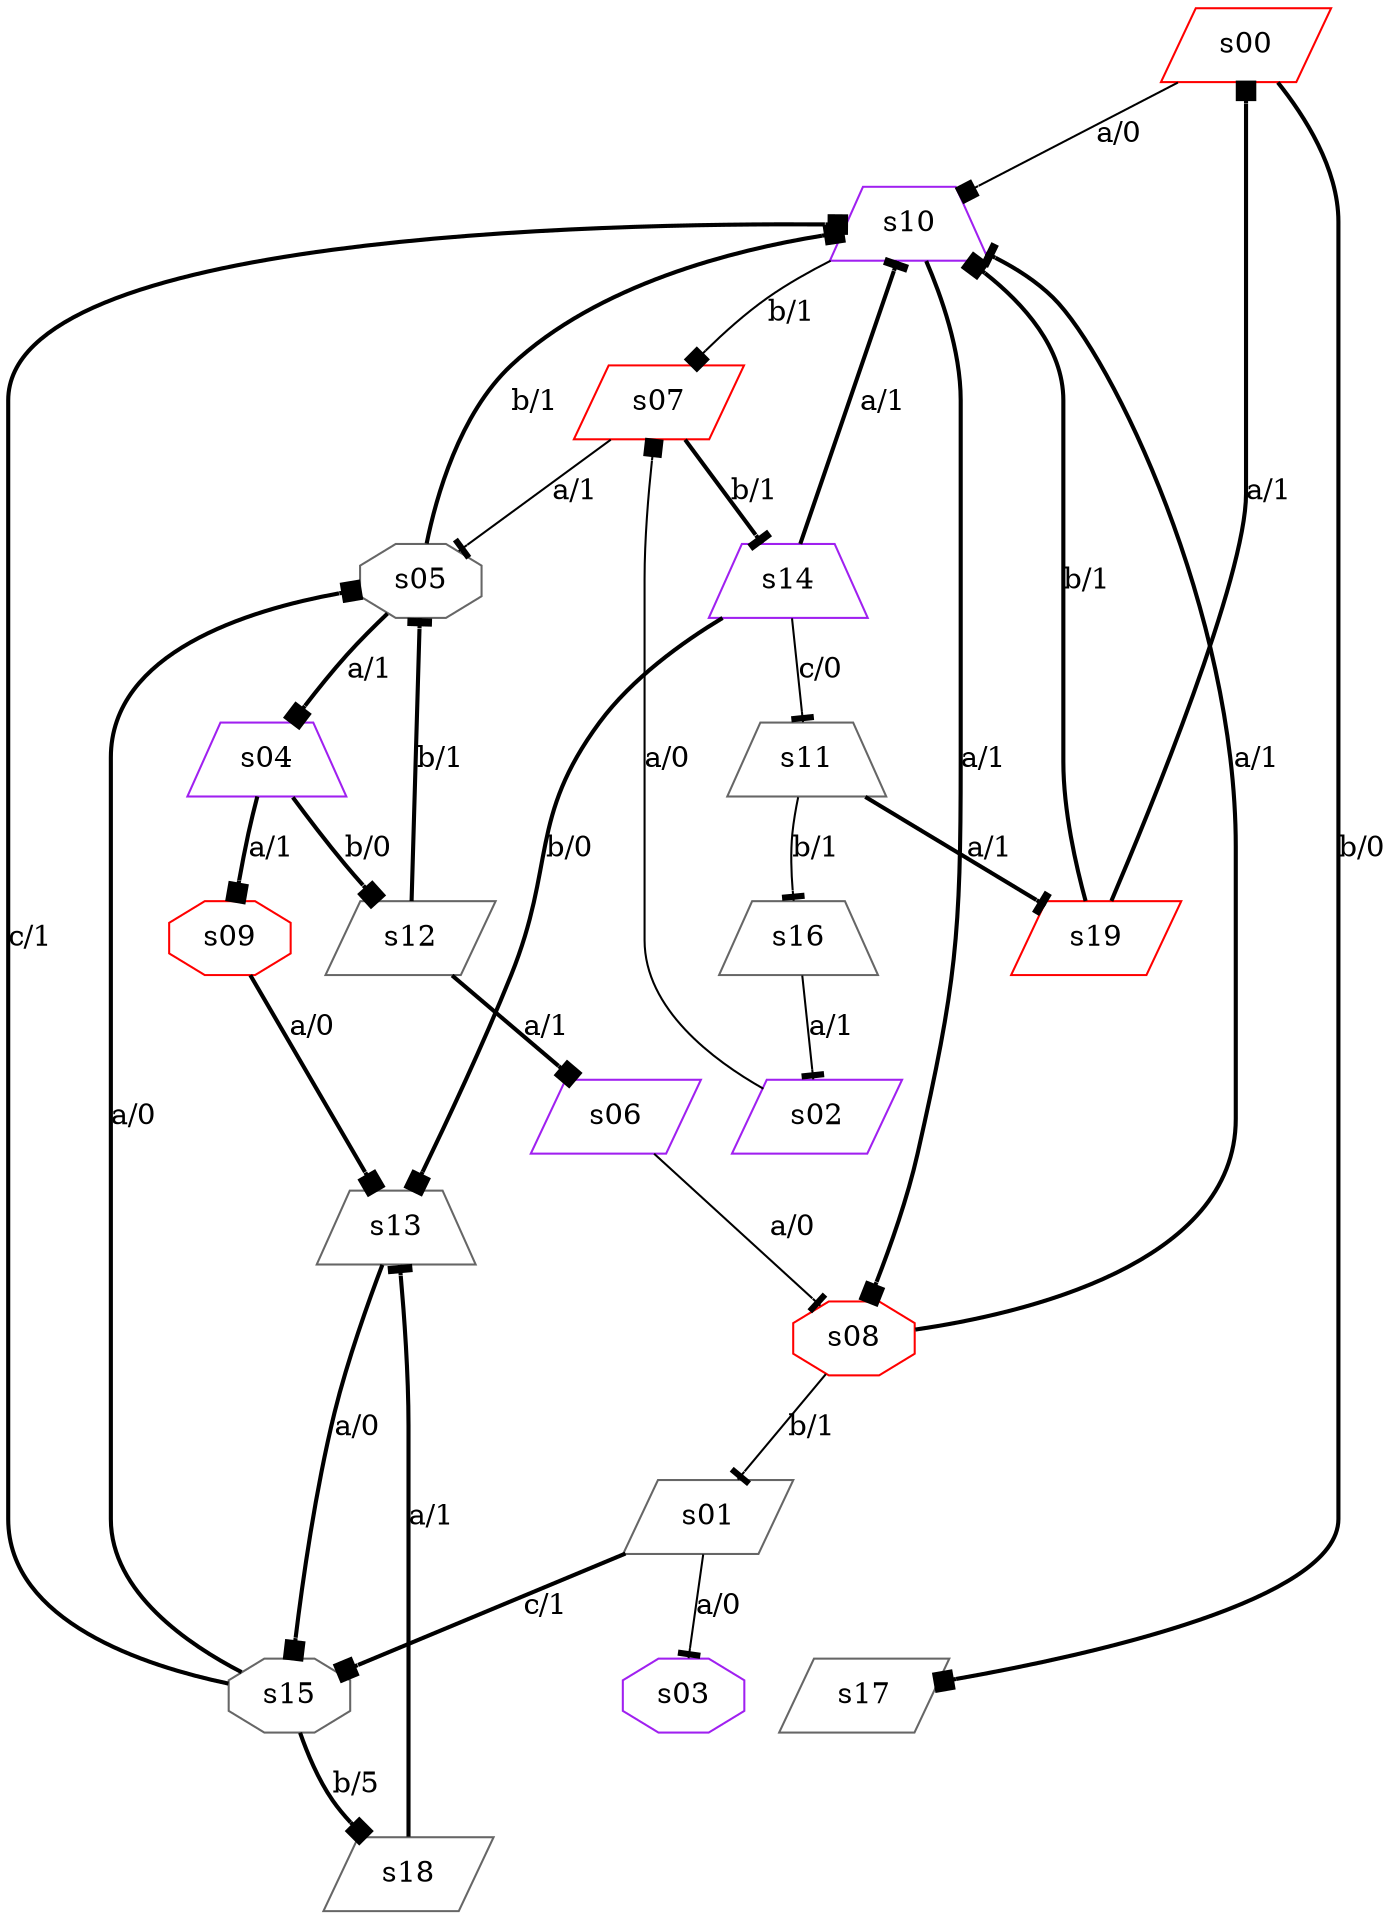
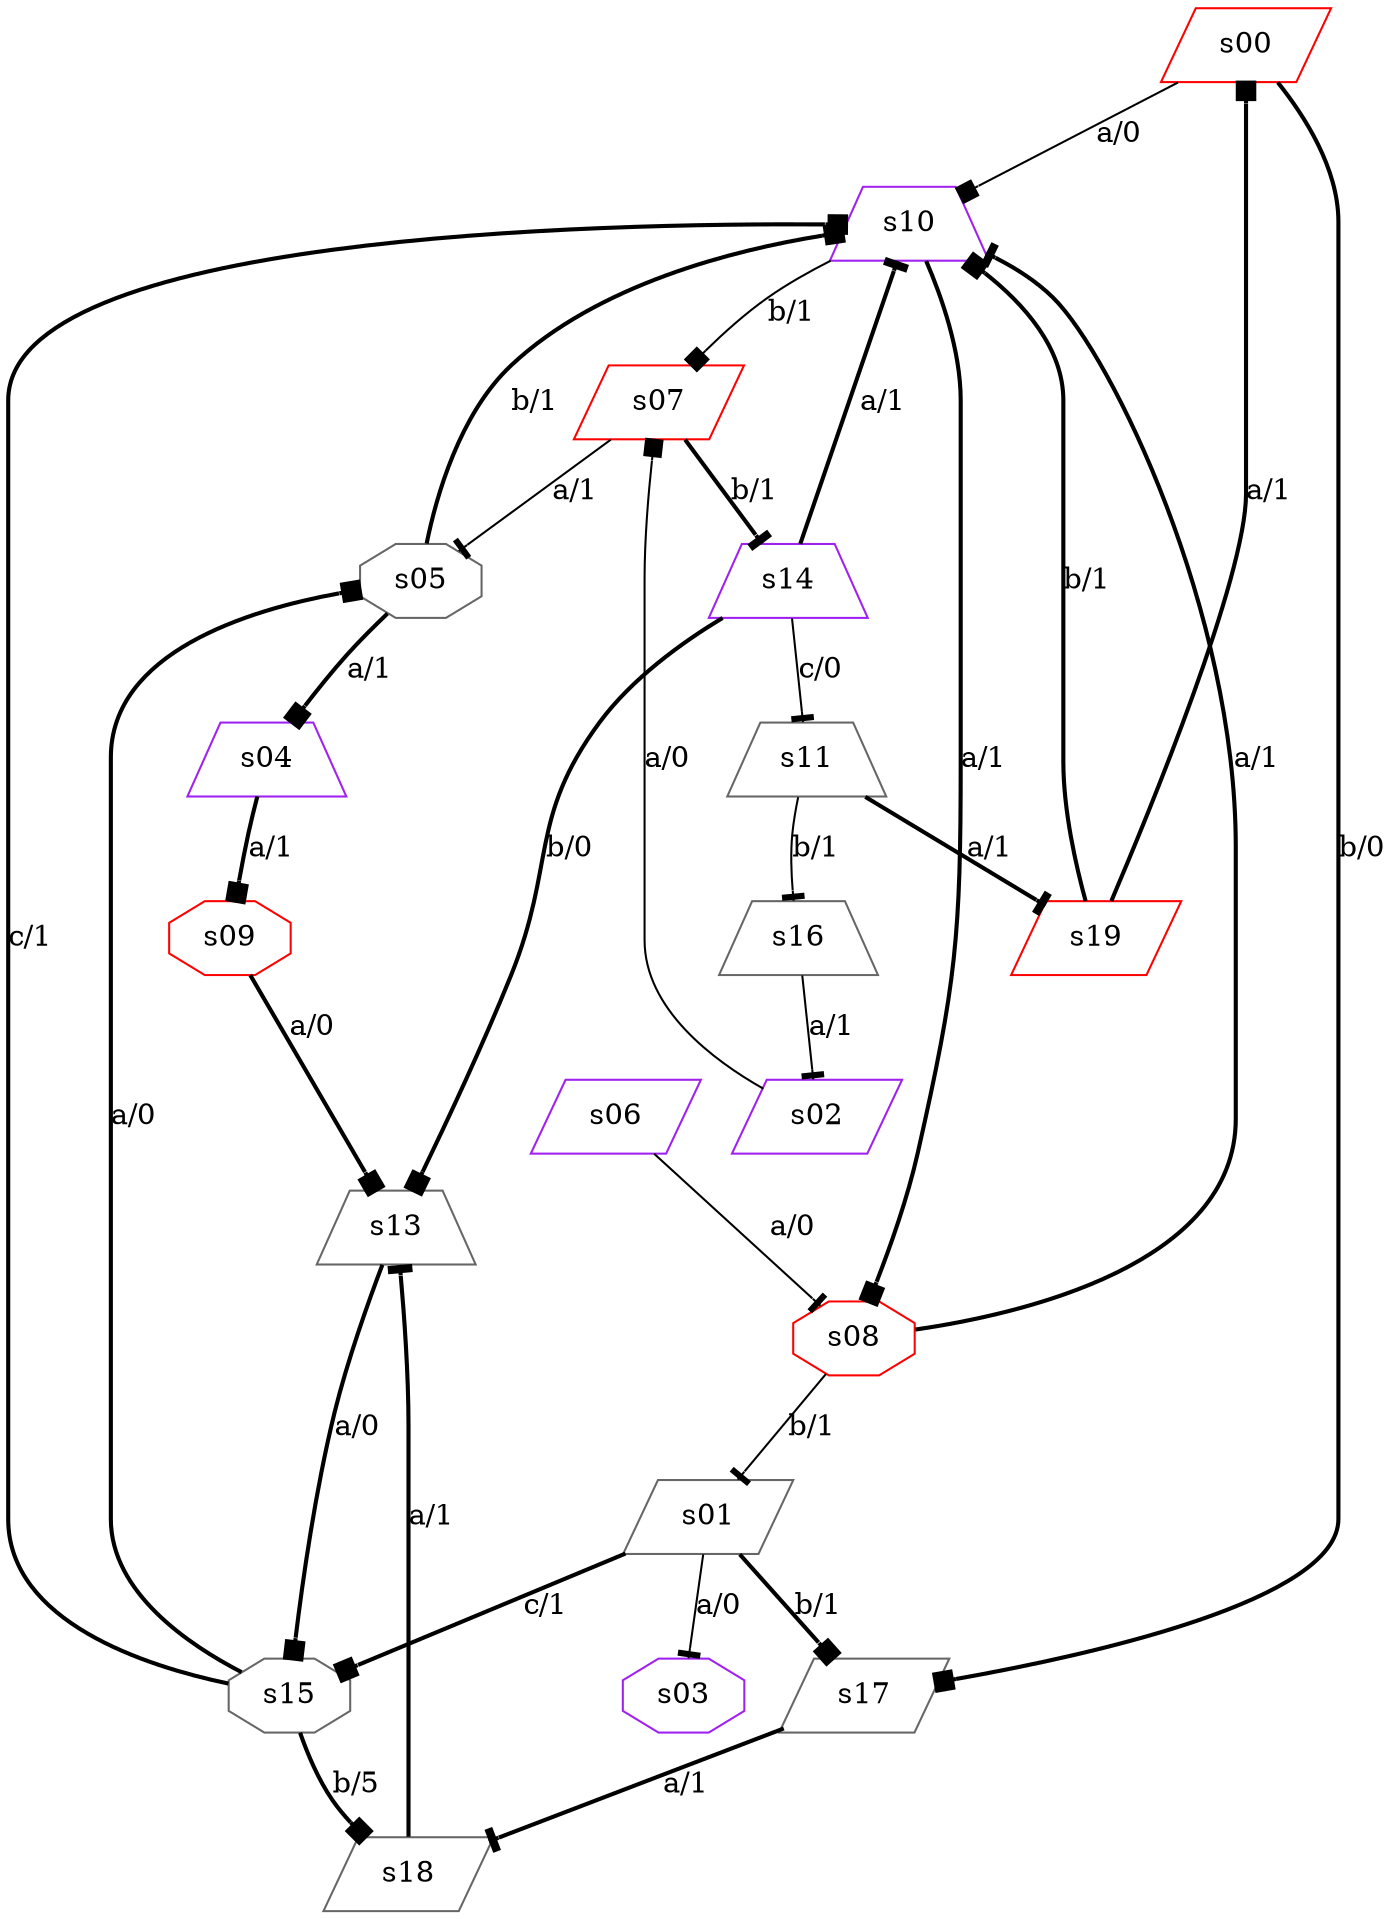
(411, 938) -> none
none -> (779, 1598)
none -> (641, 1783)
